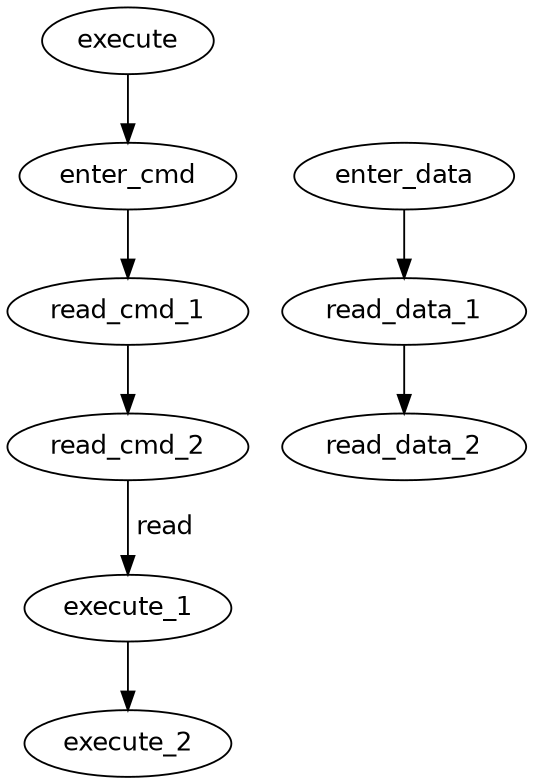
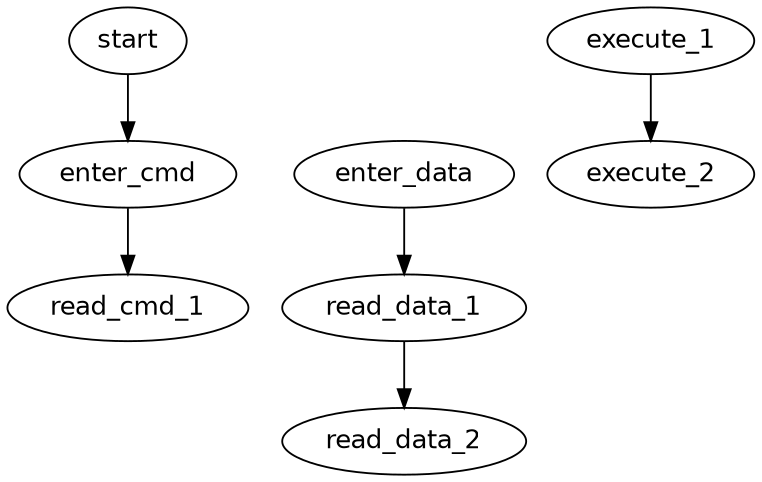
(128, 41) -> (128, 41)
(128, 447) -> none
